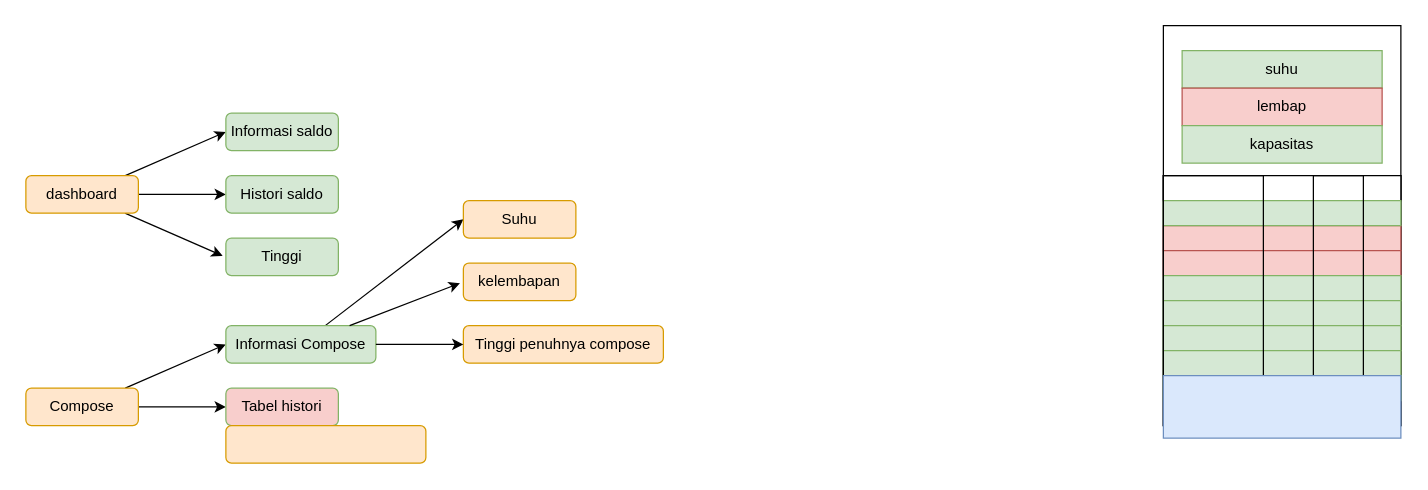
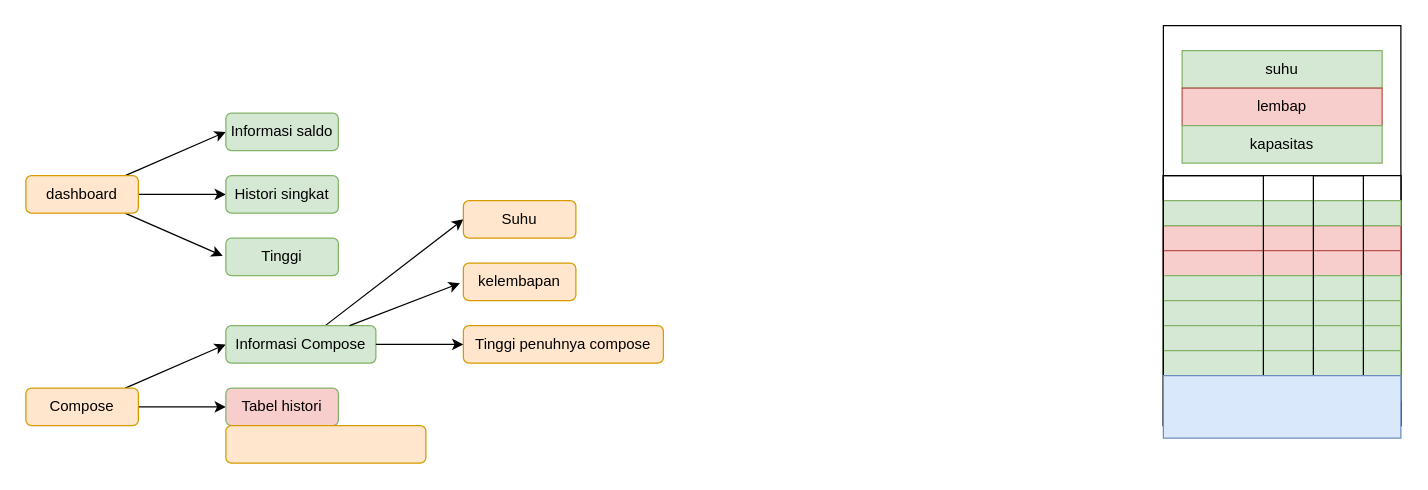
(282, 194) -> (282, 194)
